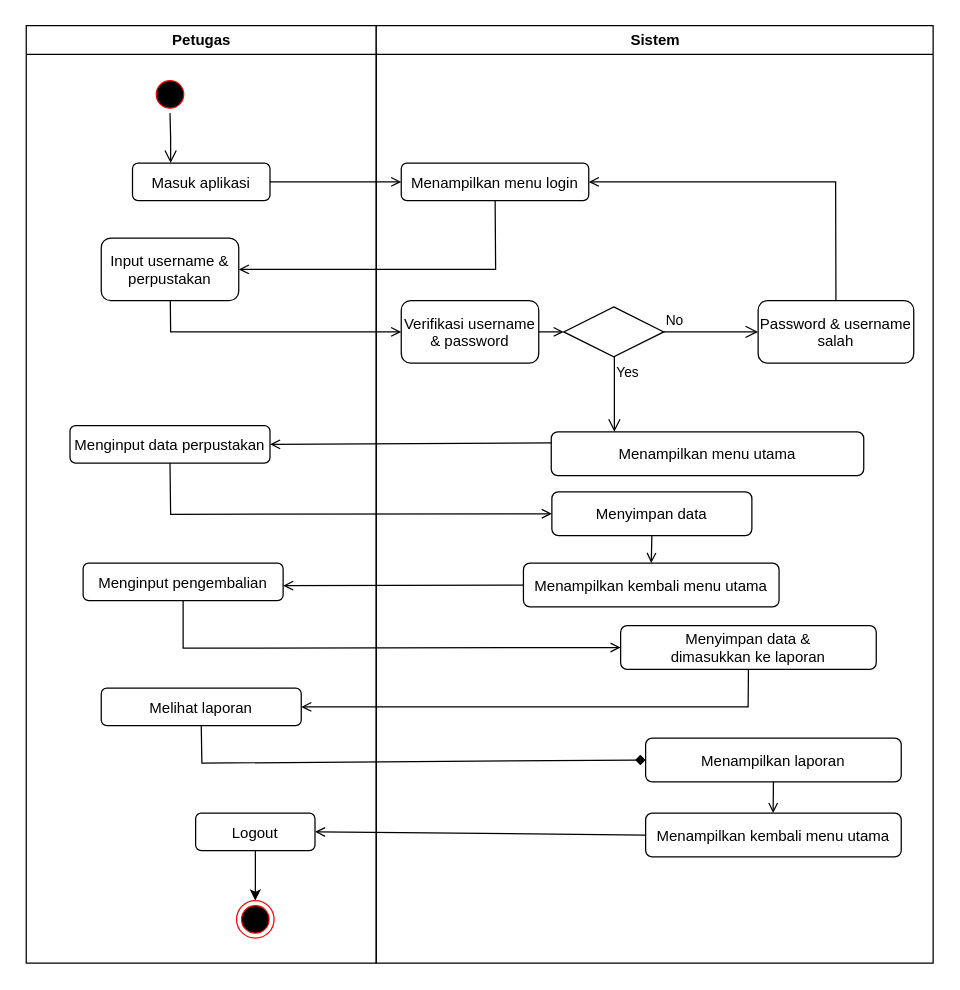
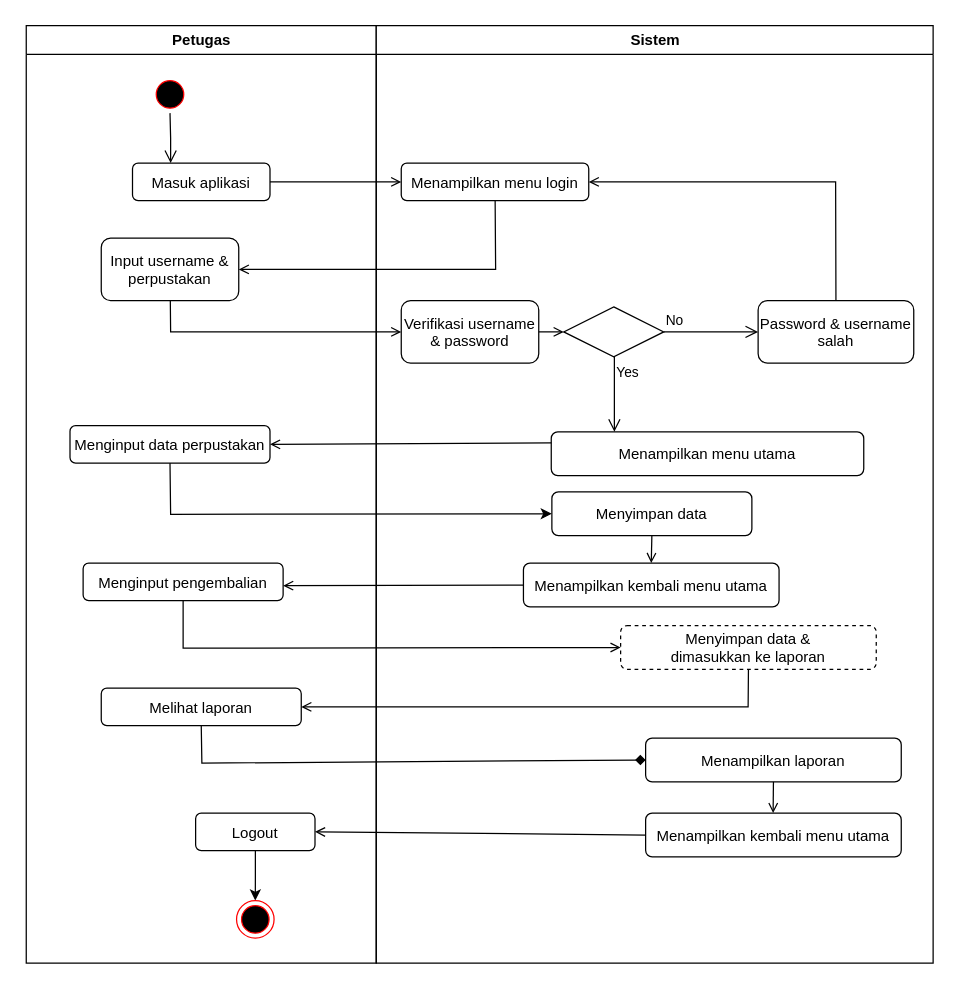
(544, 514) -> (542, 514)
(748, 648) -> (748, 648)
